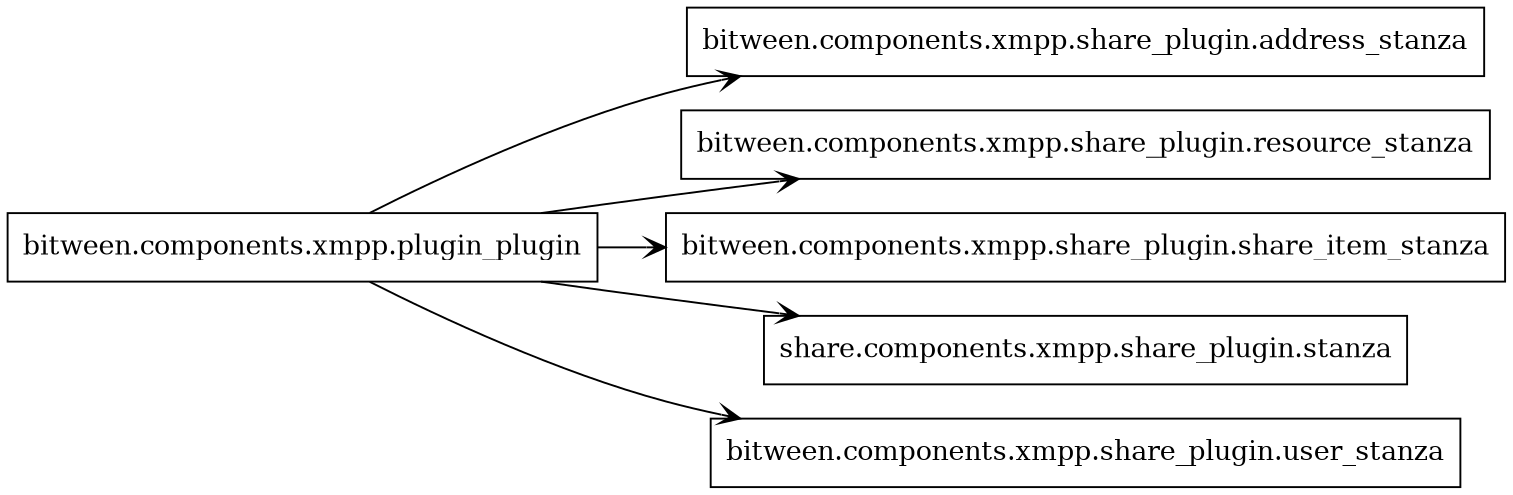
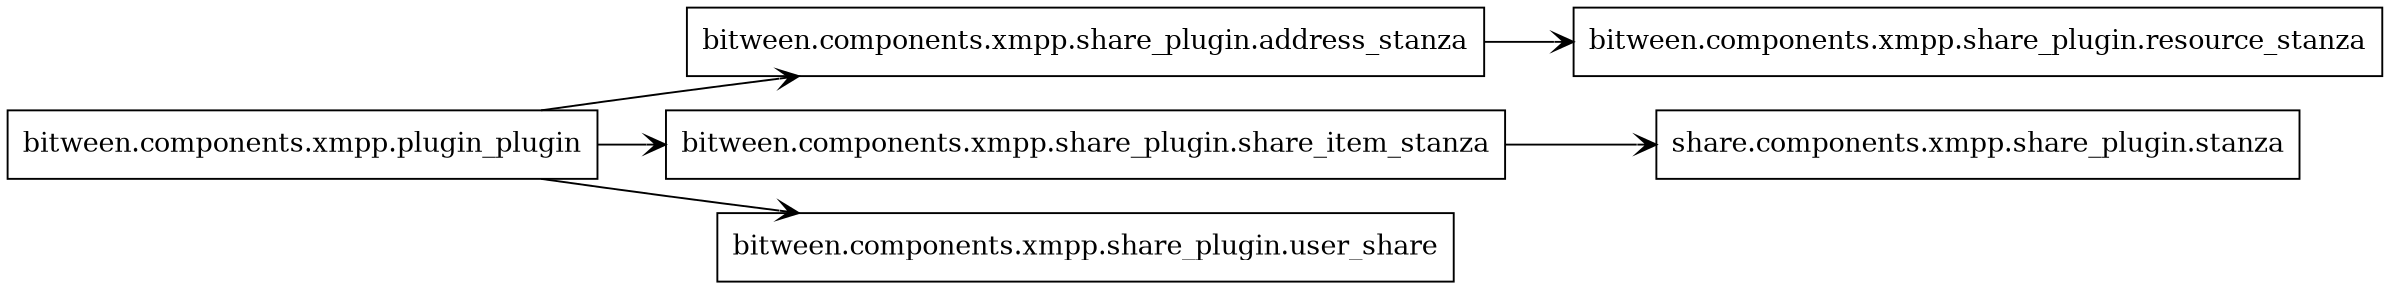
(660, 197) -> (1519, 42)
(660, 298) -> (1571, 145)
(1086, 453) -> (1086, 247)
